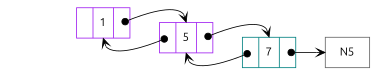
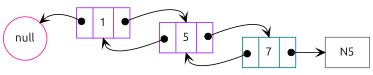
none -> (25, 39)
